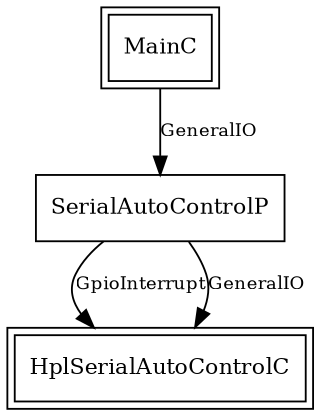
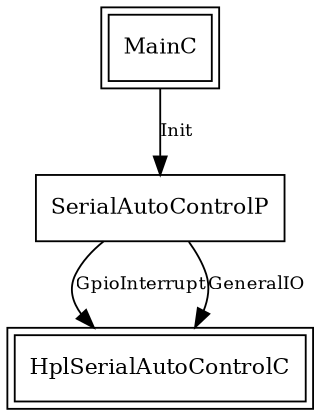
(209, 132) -> (177, 132)
